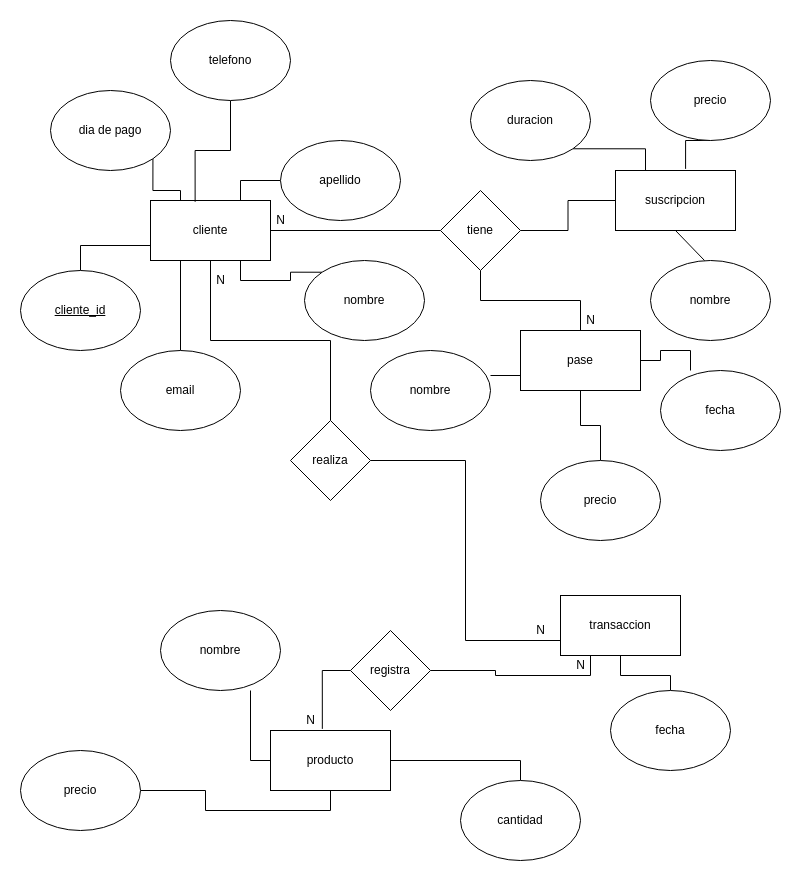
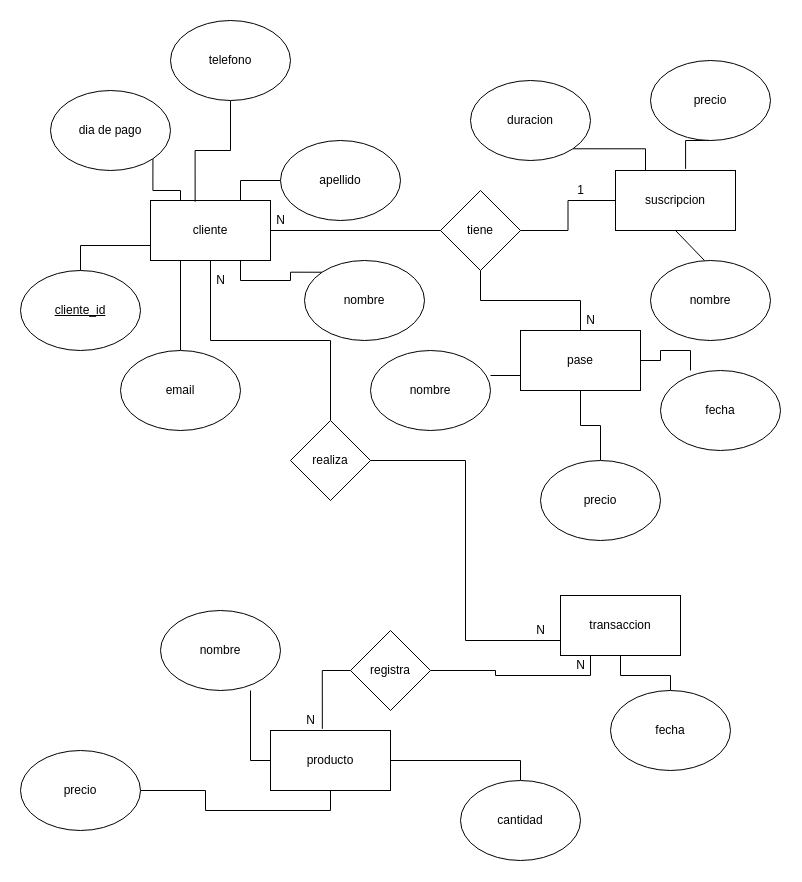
none -> (581, 191)
